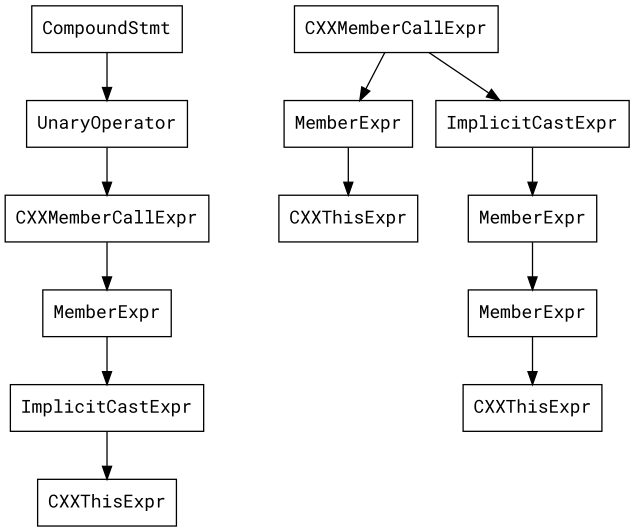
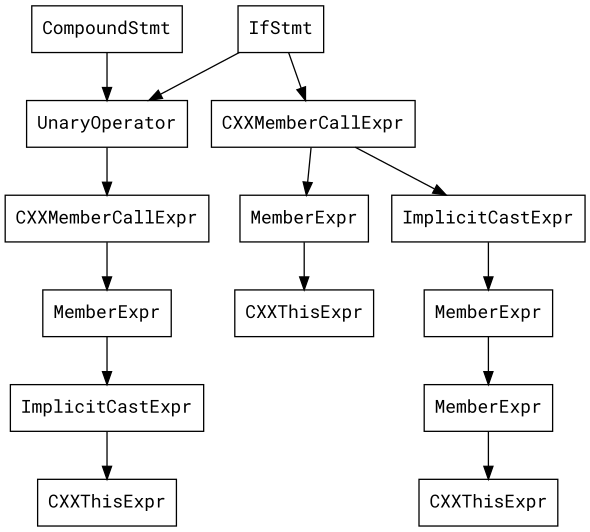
none -> (281, 29)
